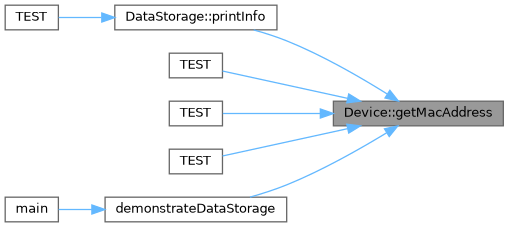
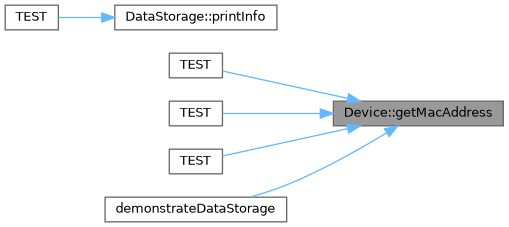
(323, 57) -> none
(32, 210) -> none
